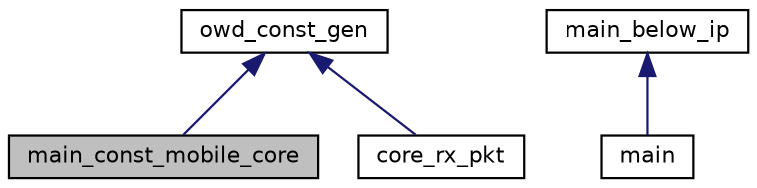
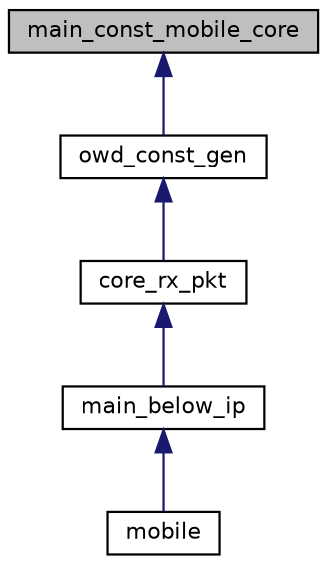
(216, 102) -> (164, 106)
(647, 157) -> (164, 533)
none -> (164, 357)
